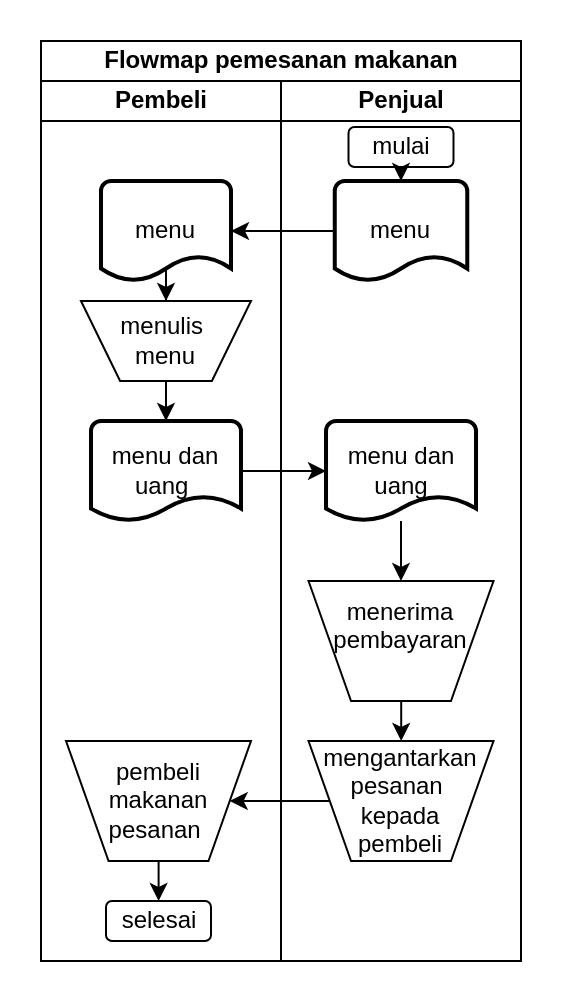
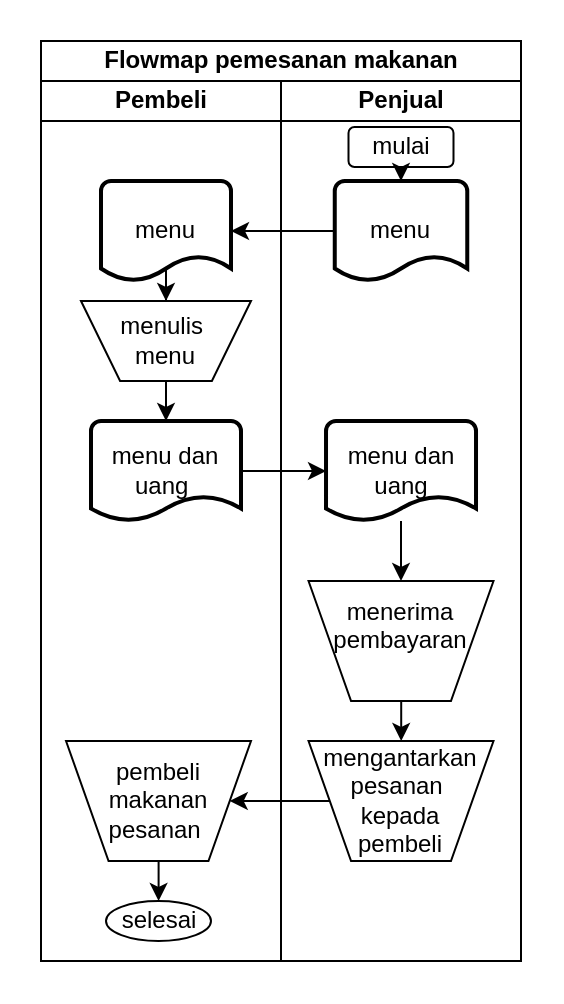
(159, 921) -> (159, 921)
